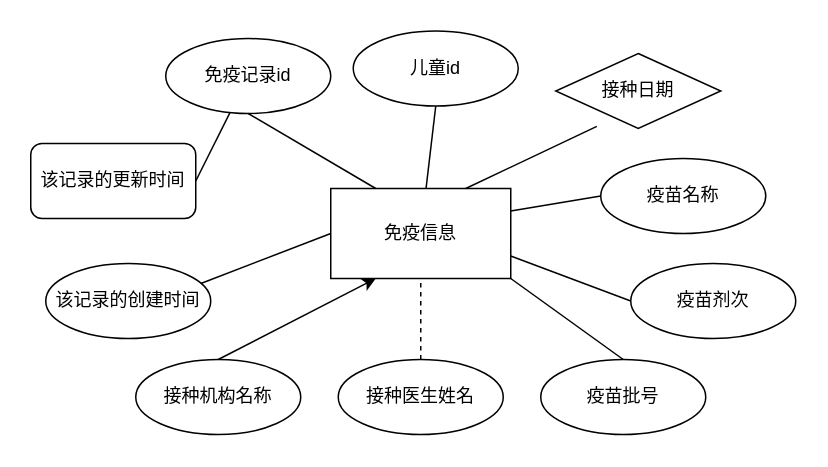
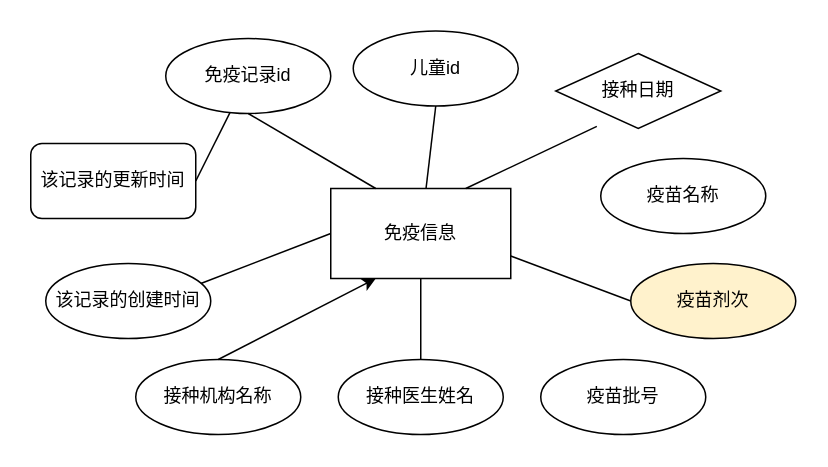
(555, 203) -> none
(713, 301) -> (713, 301)
(421, 317) -> (421, 317)
(567, 319) -> none
